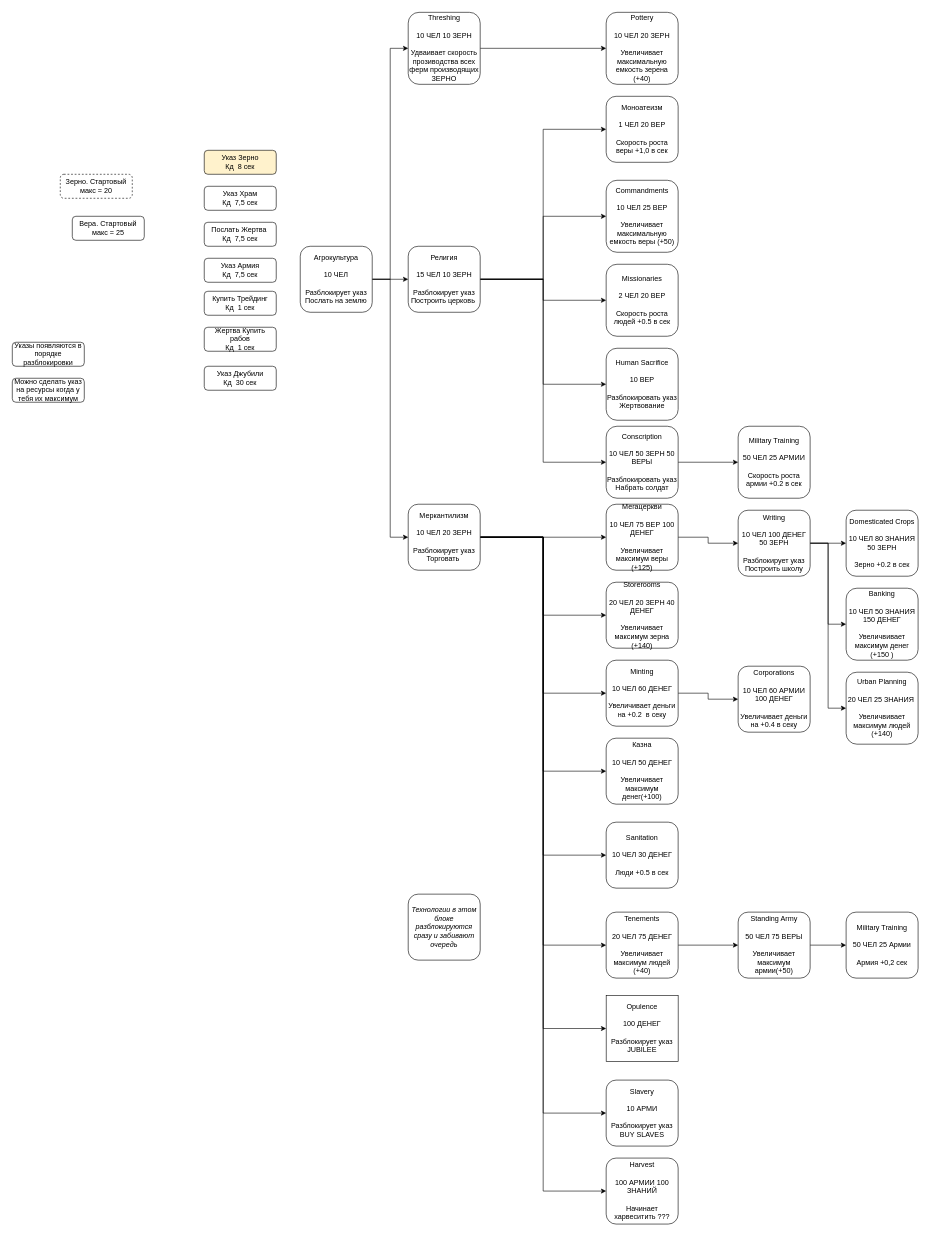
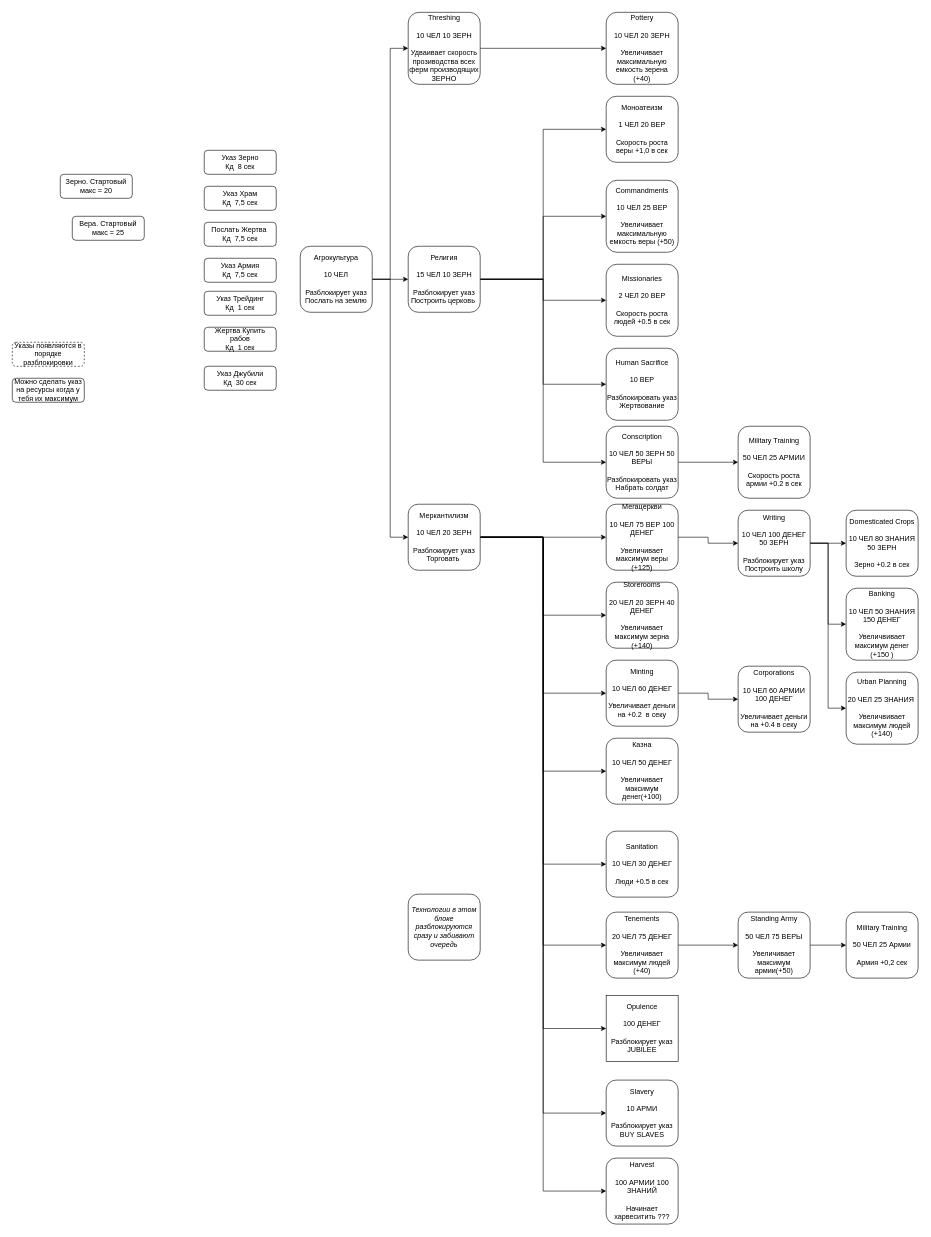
(240, 162) -> (240, 162)
(96, 186) -> (96, 186)
(240, 303) -> (240, 303)
(48, 354) -> (48, 354)
(642, 855) -> (642, 864)
